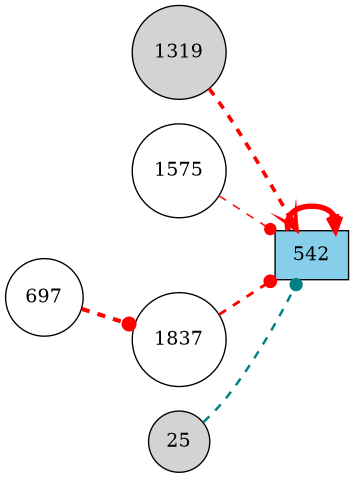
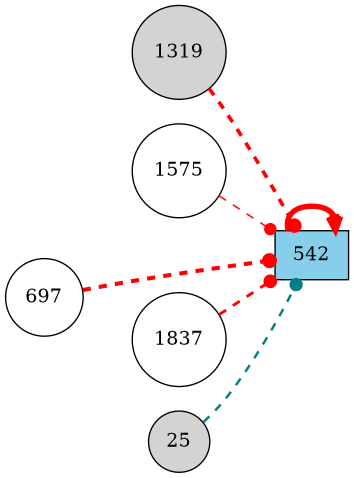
(252, 152) -> (252, 152)
(103, 316) -> (173, 275)
